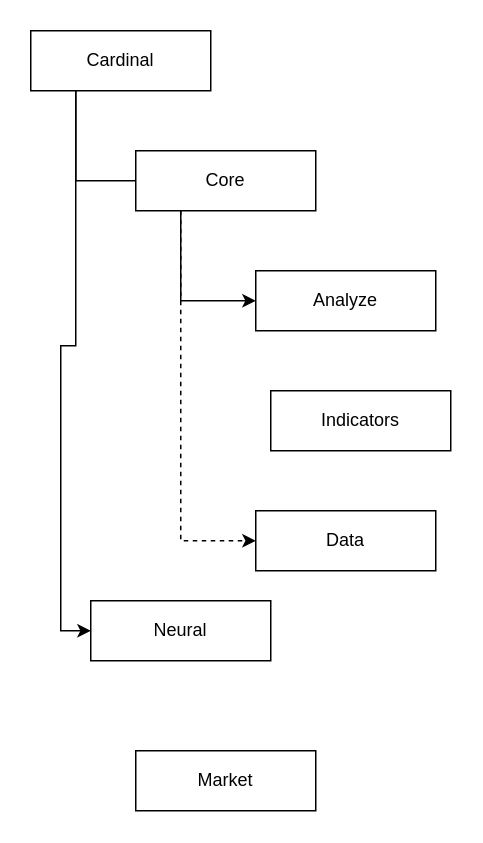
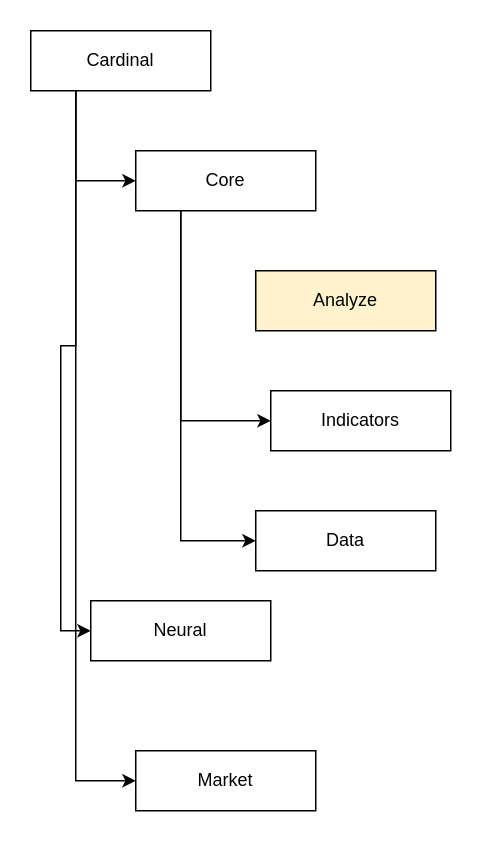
(128, 181) -> (124, 181)
(214, 301) -> none
(346, 301) -> (346, 301)
none -> (222, 421)
(181, 514) -> (181, 514)
none -> (76, 588)
